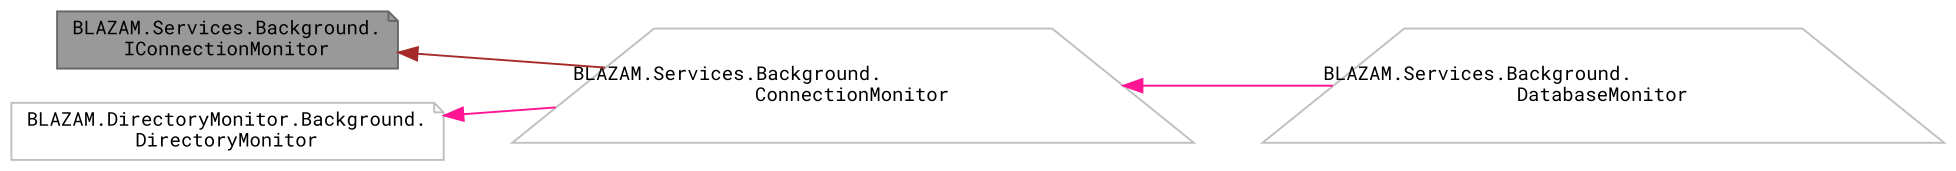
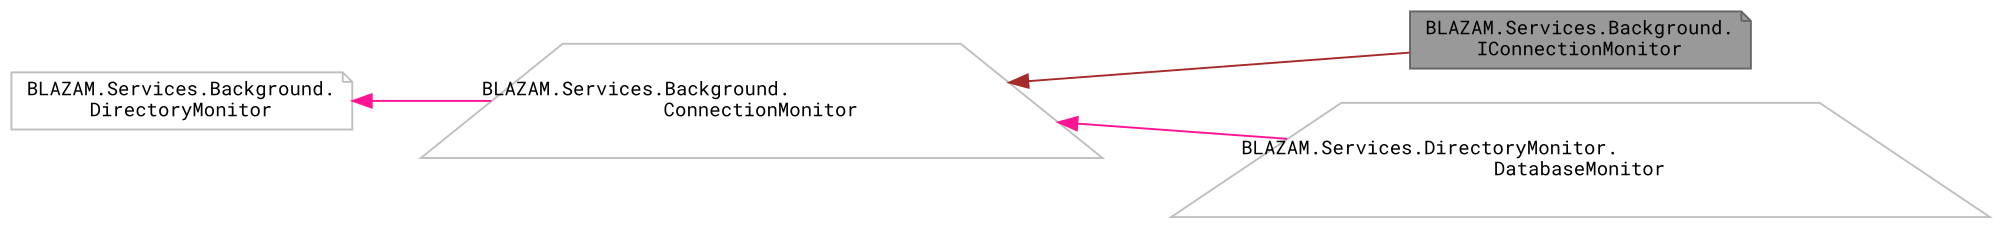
(512, 61) -> (1219, 67)
(1603, 86) -> (1580, 160)
(228, 131) -> (182, 101)
